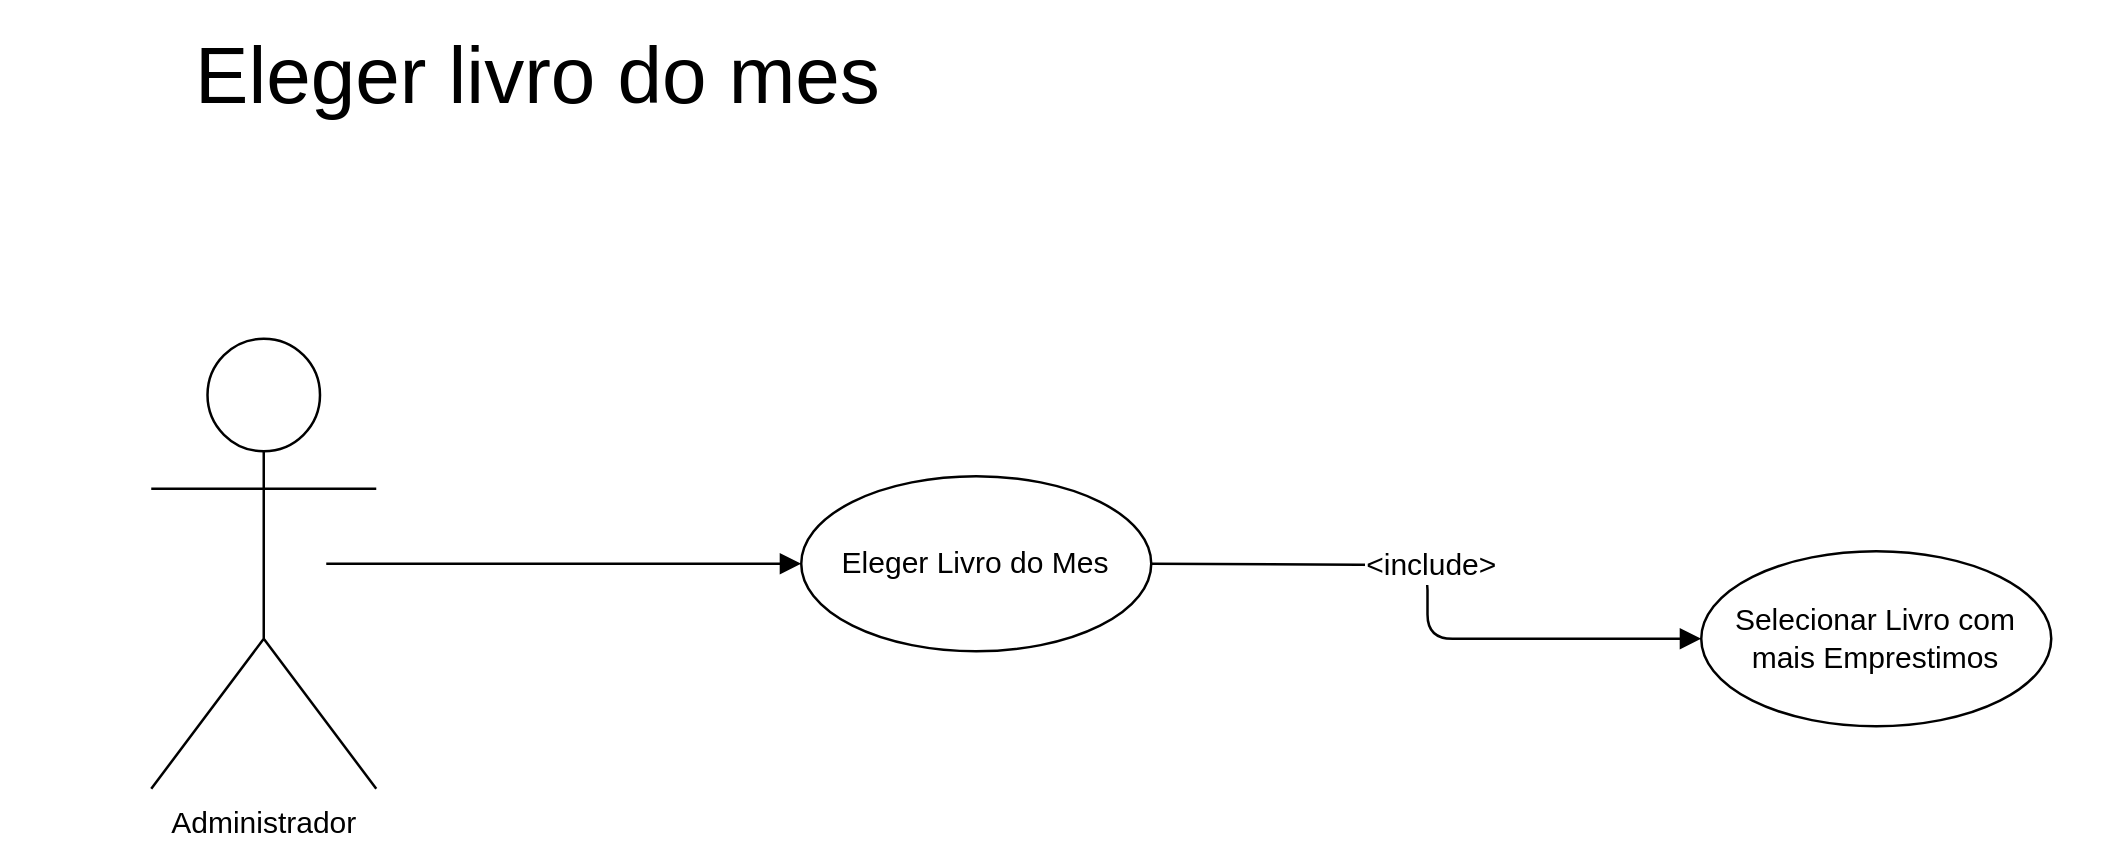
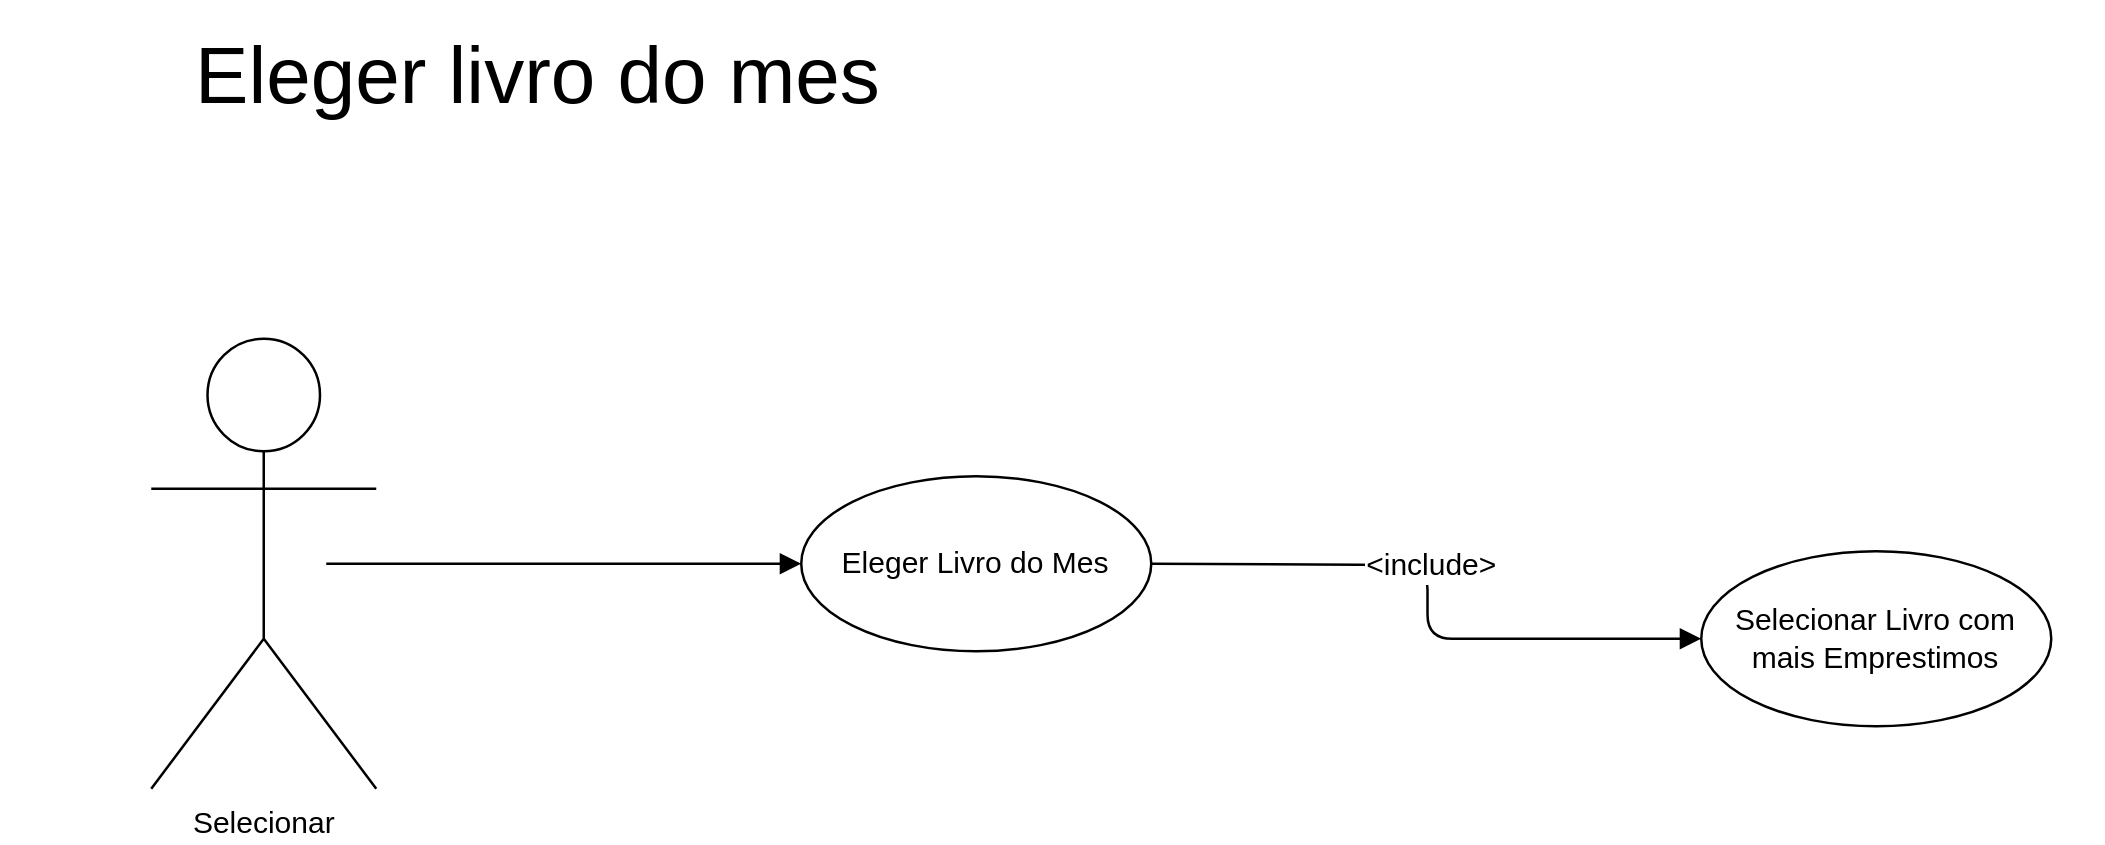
(265, 824) -> (265, 824)
